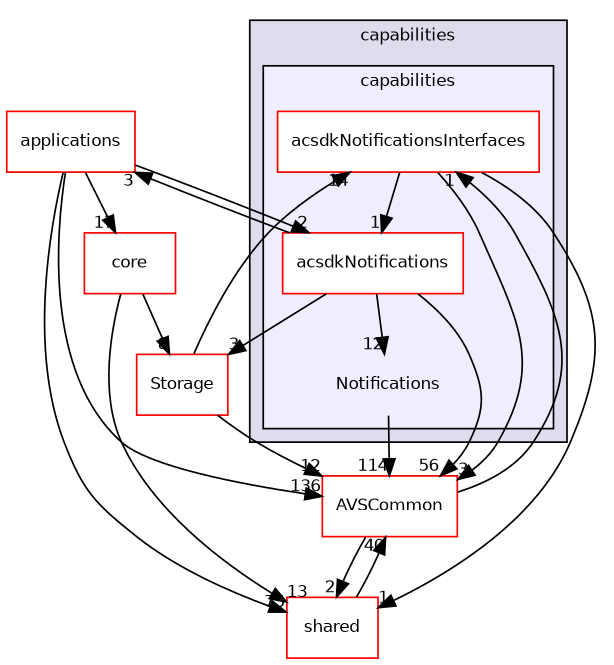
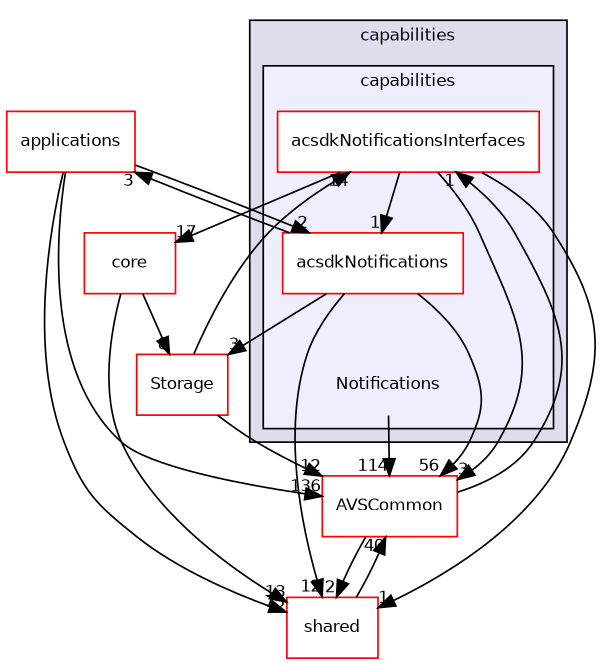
(97, 195) -> (273, 201)
(379, 316) -> (296, 417)
